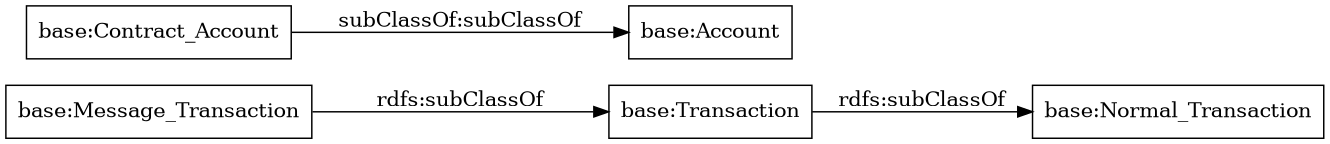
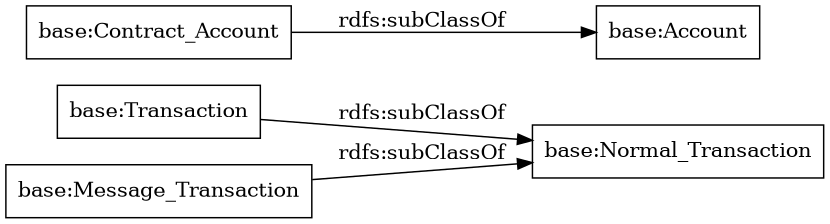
(460, 21) -> (422, 21)
(453, 112) -> (415, 172)
